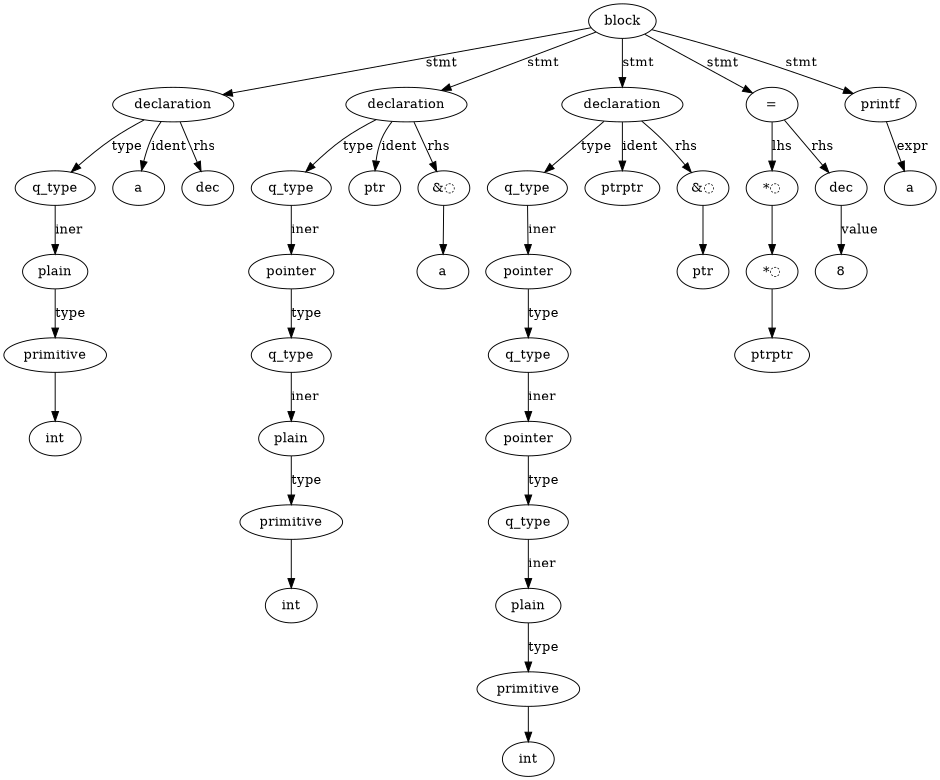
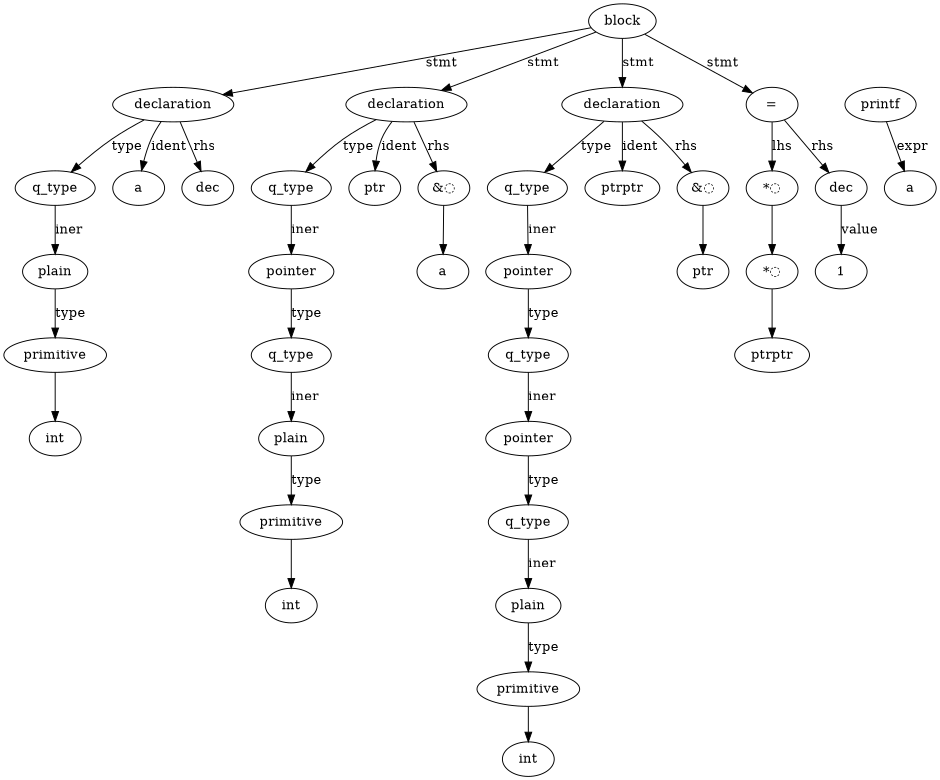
(749, 57) -> none
(841, 272) -> (841, 272)
